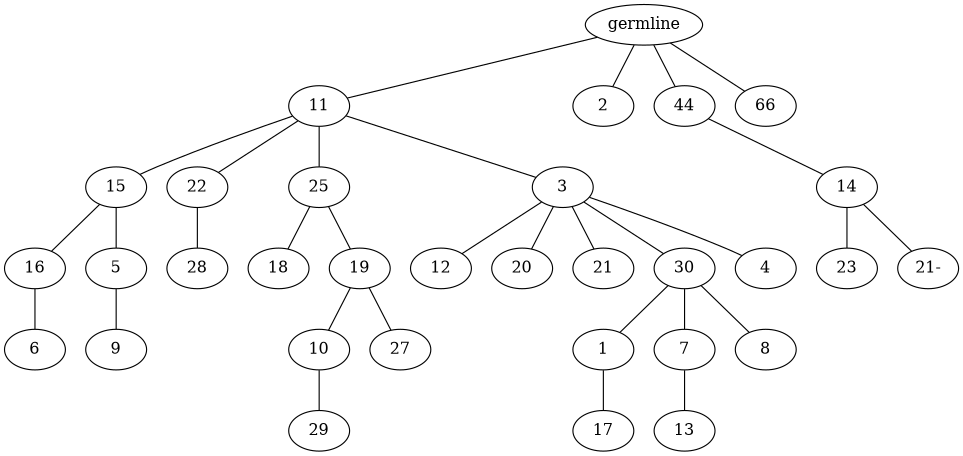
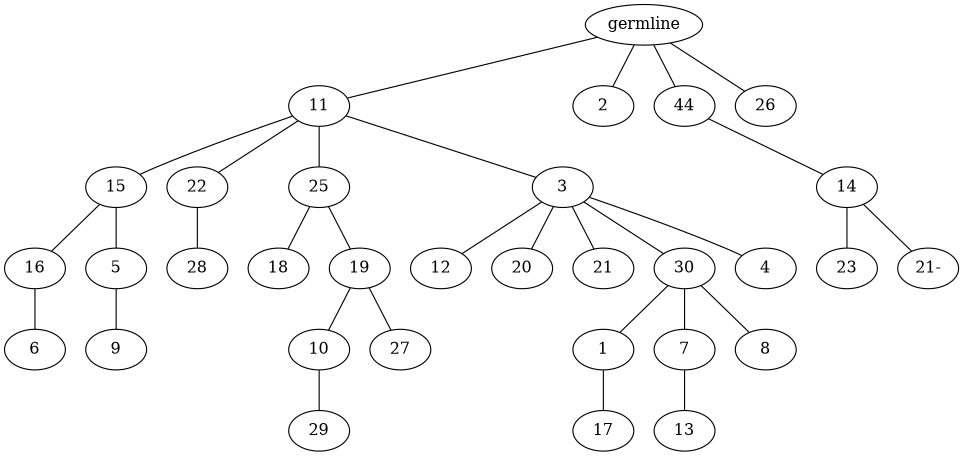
(766, 106) -> (766, 106)
